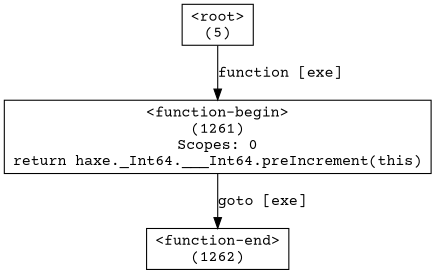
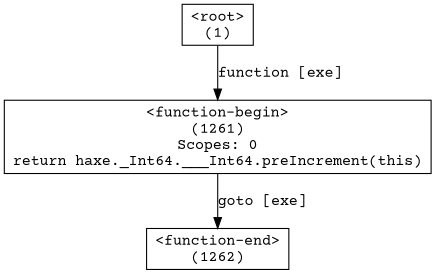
(218, 25) -> (218, 25)
